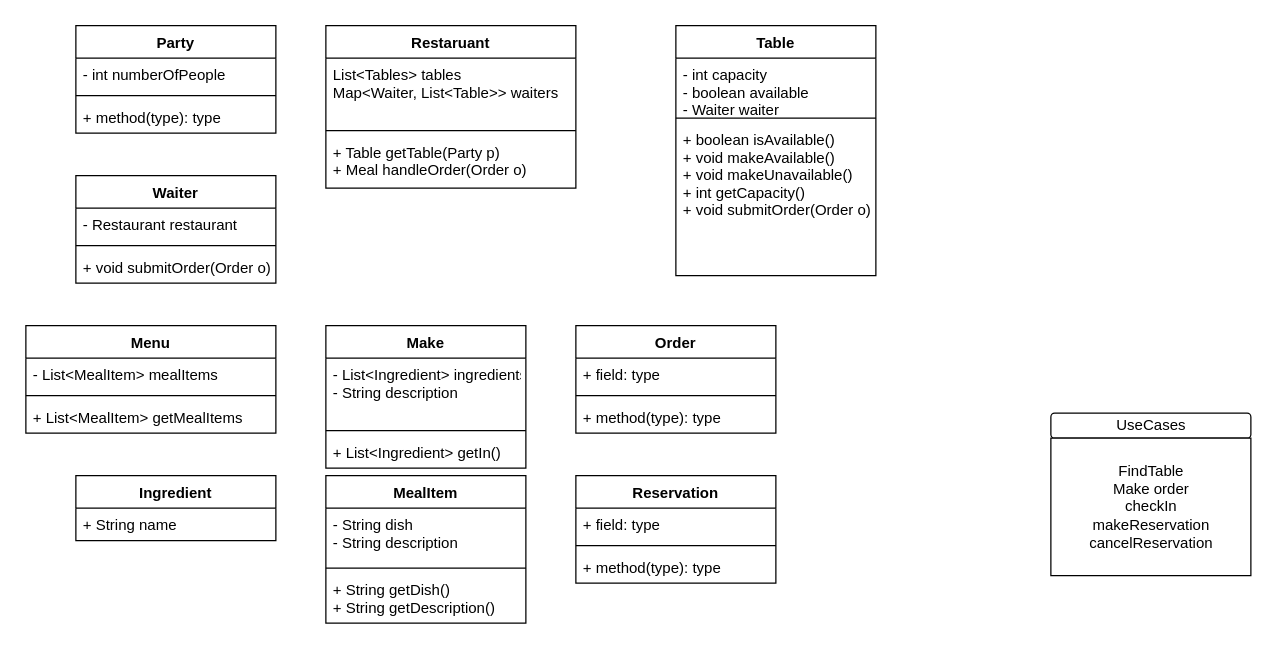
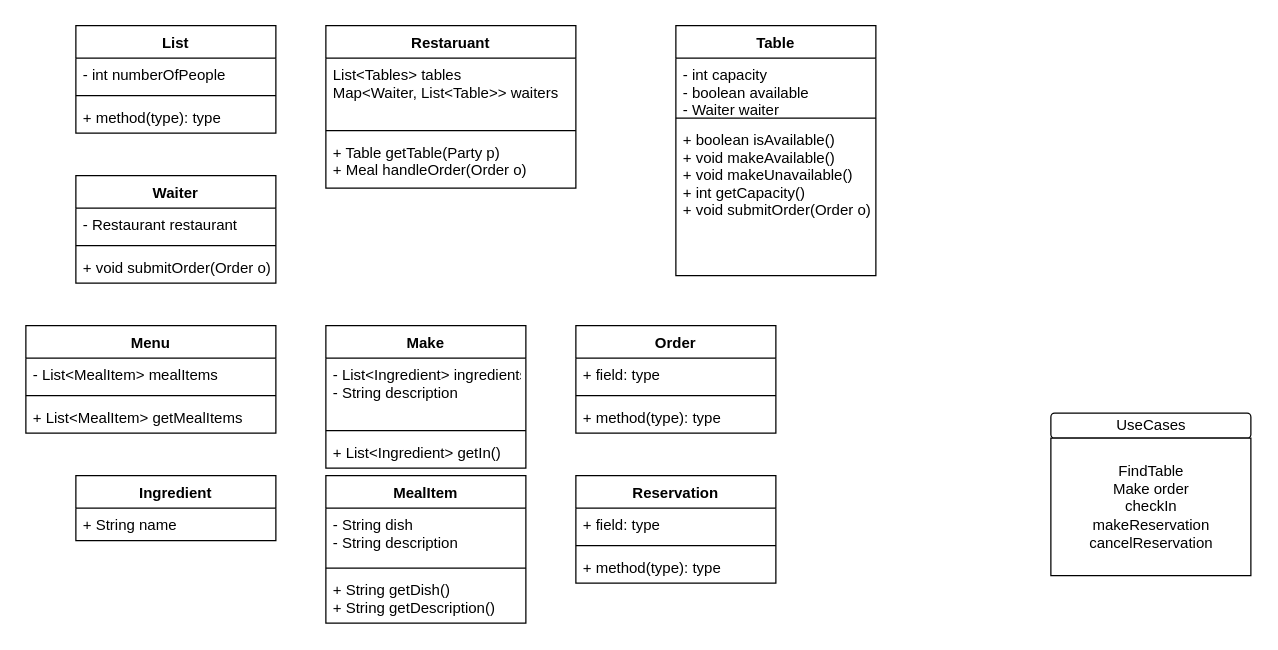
(175, 43) -> (175, 43)
